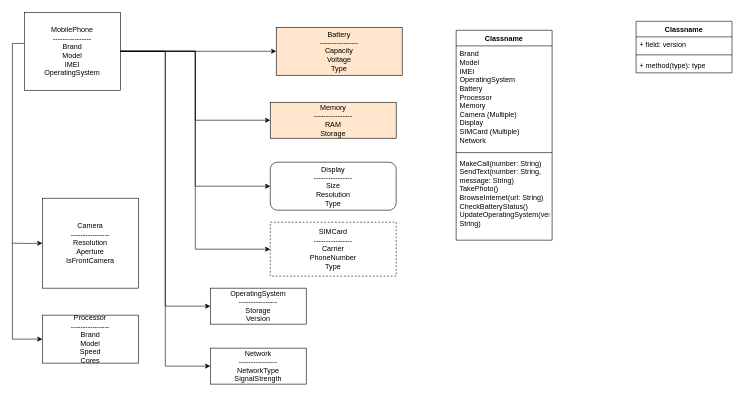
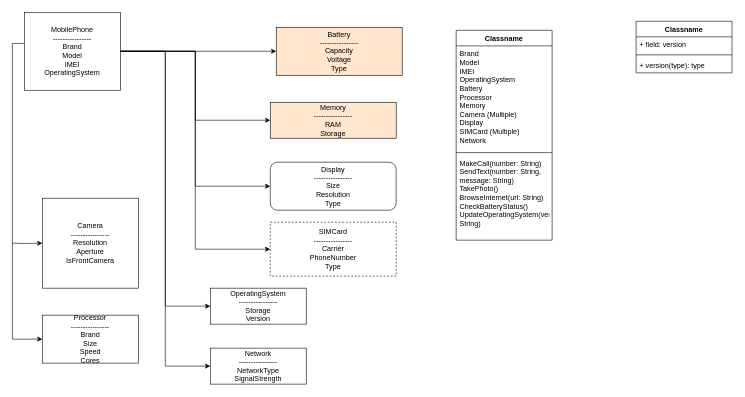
(677, 66) -> (678, 66)
(90, 339) -> (90, 339)
